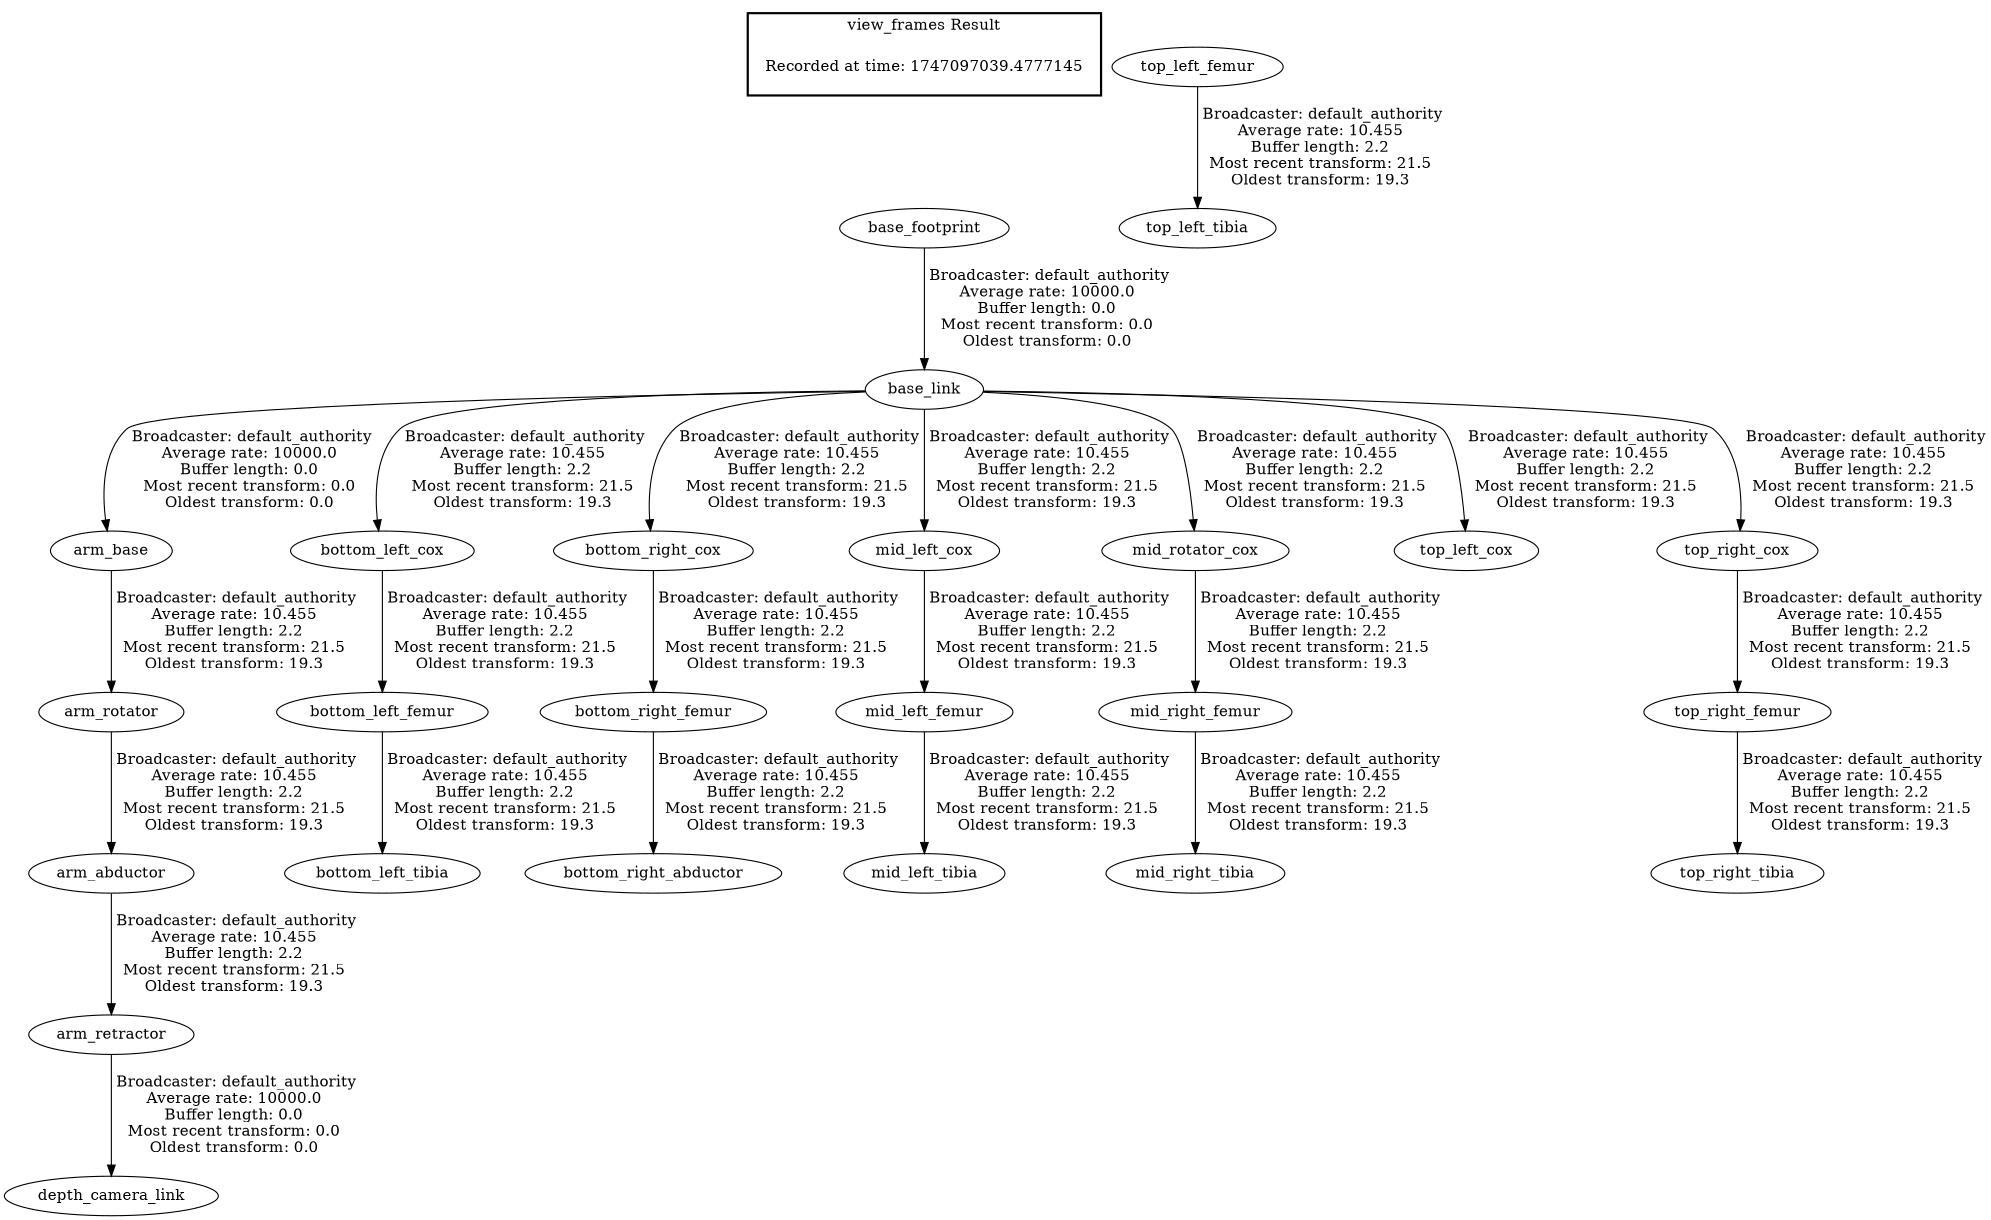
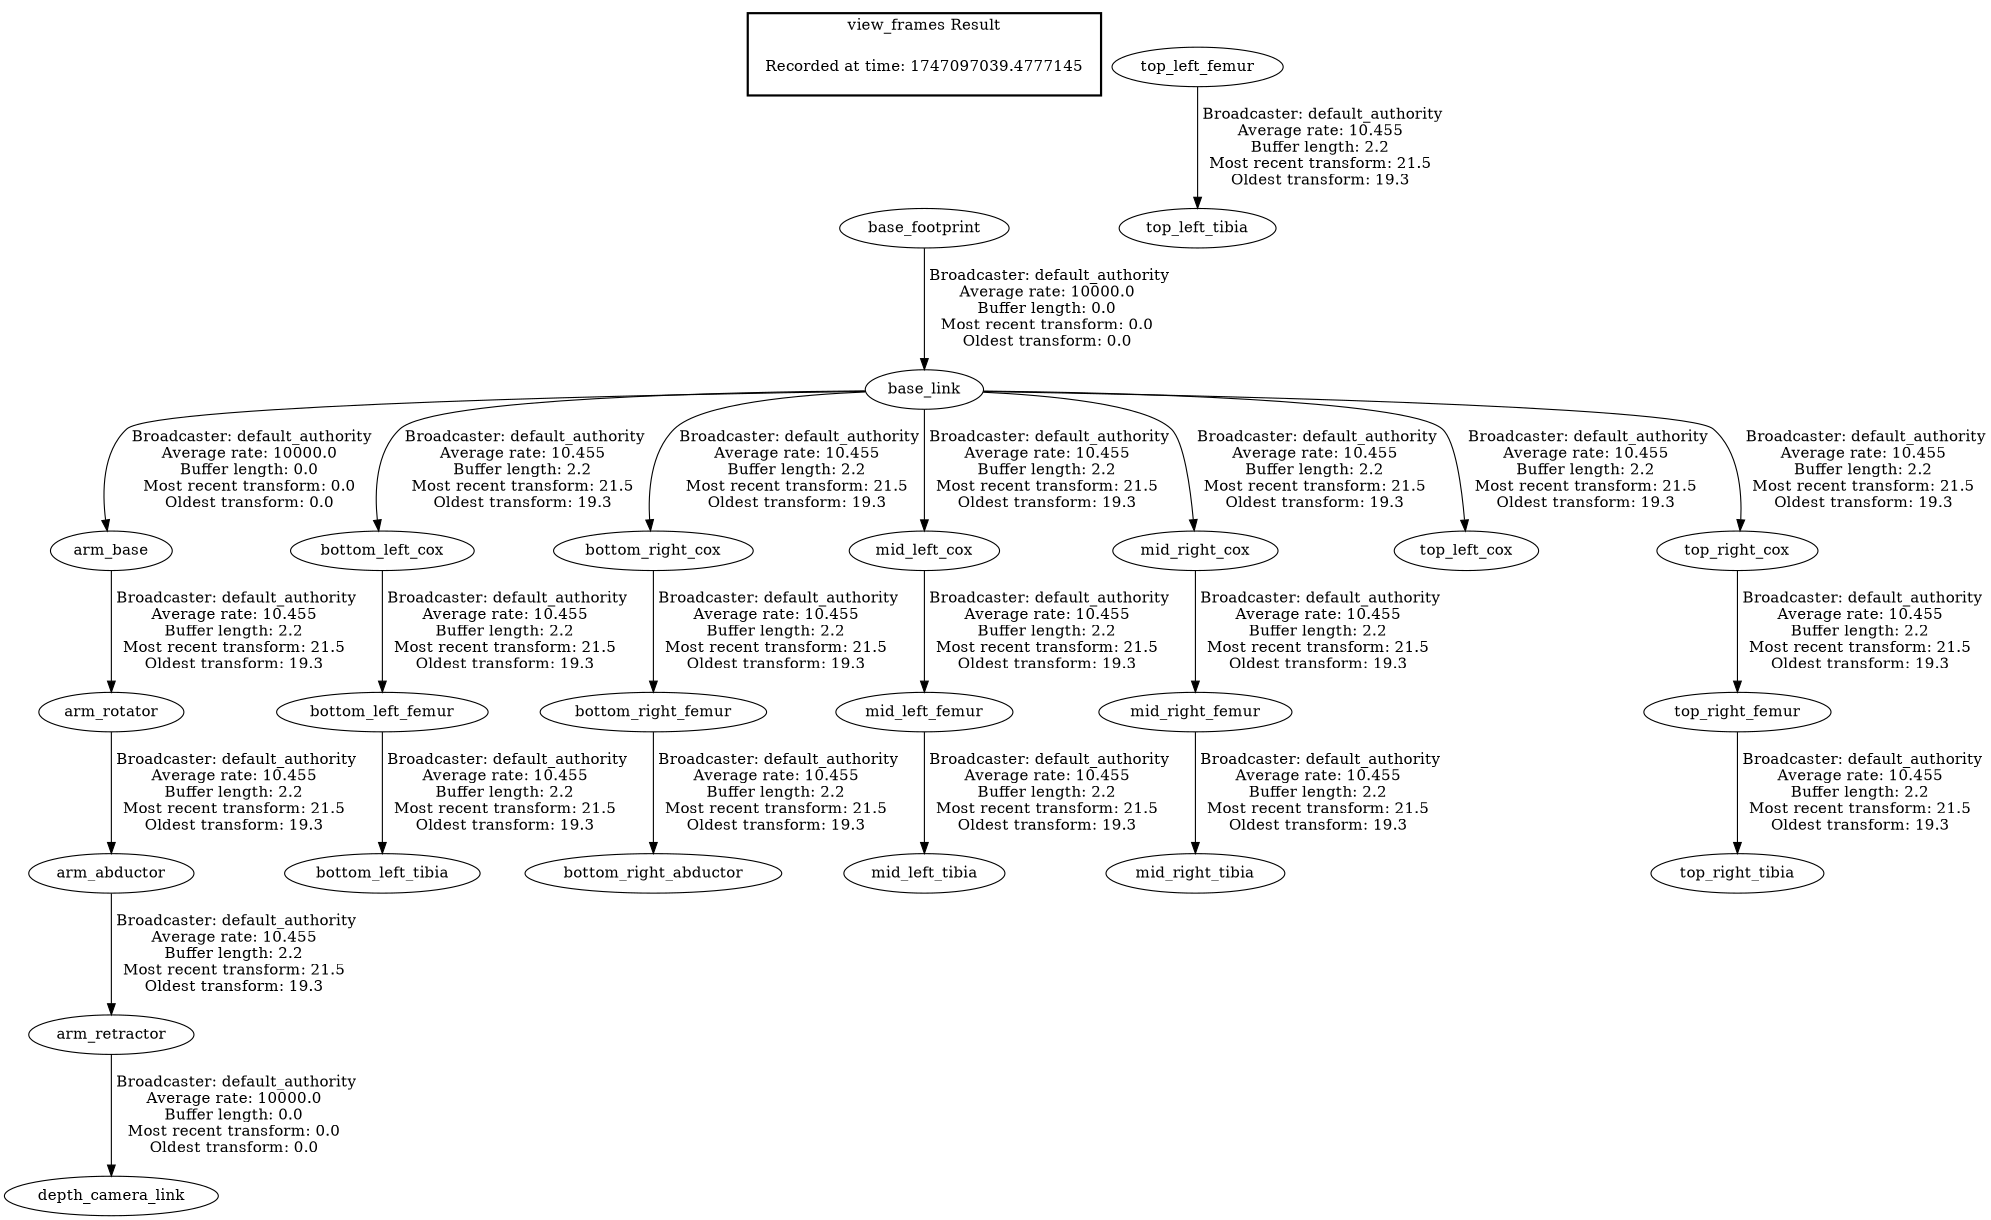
(1195, 551) -> (1195, 551)
